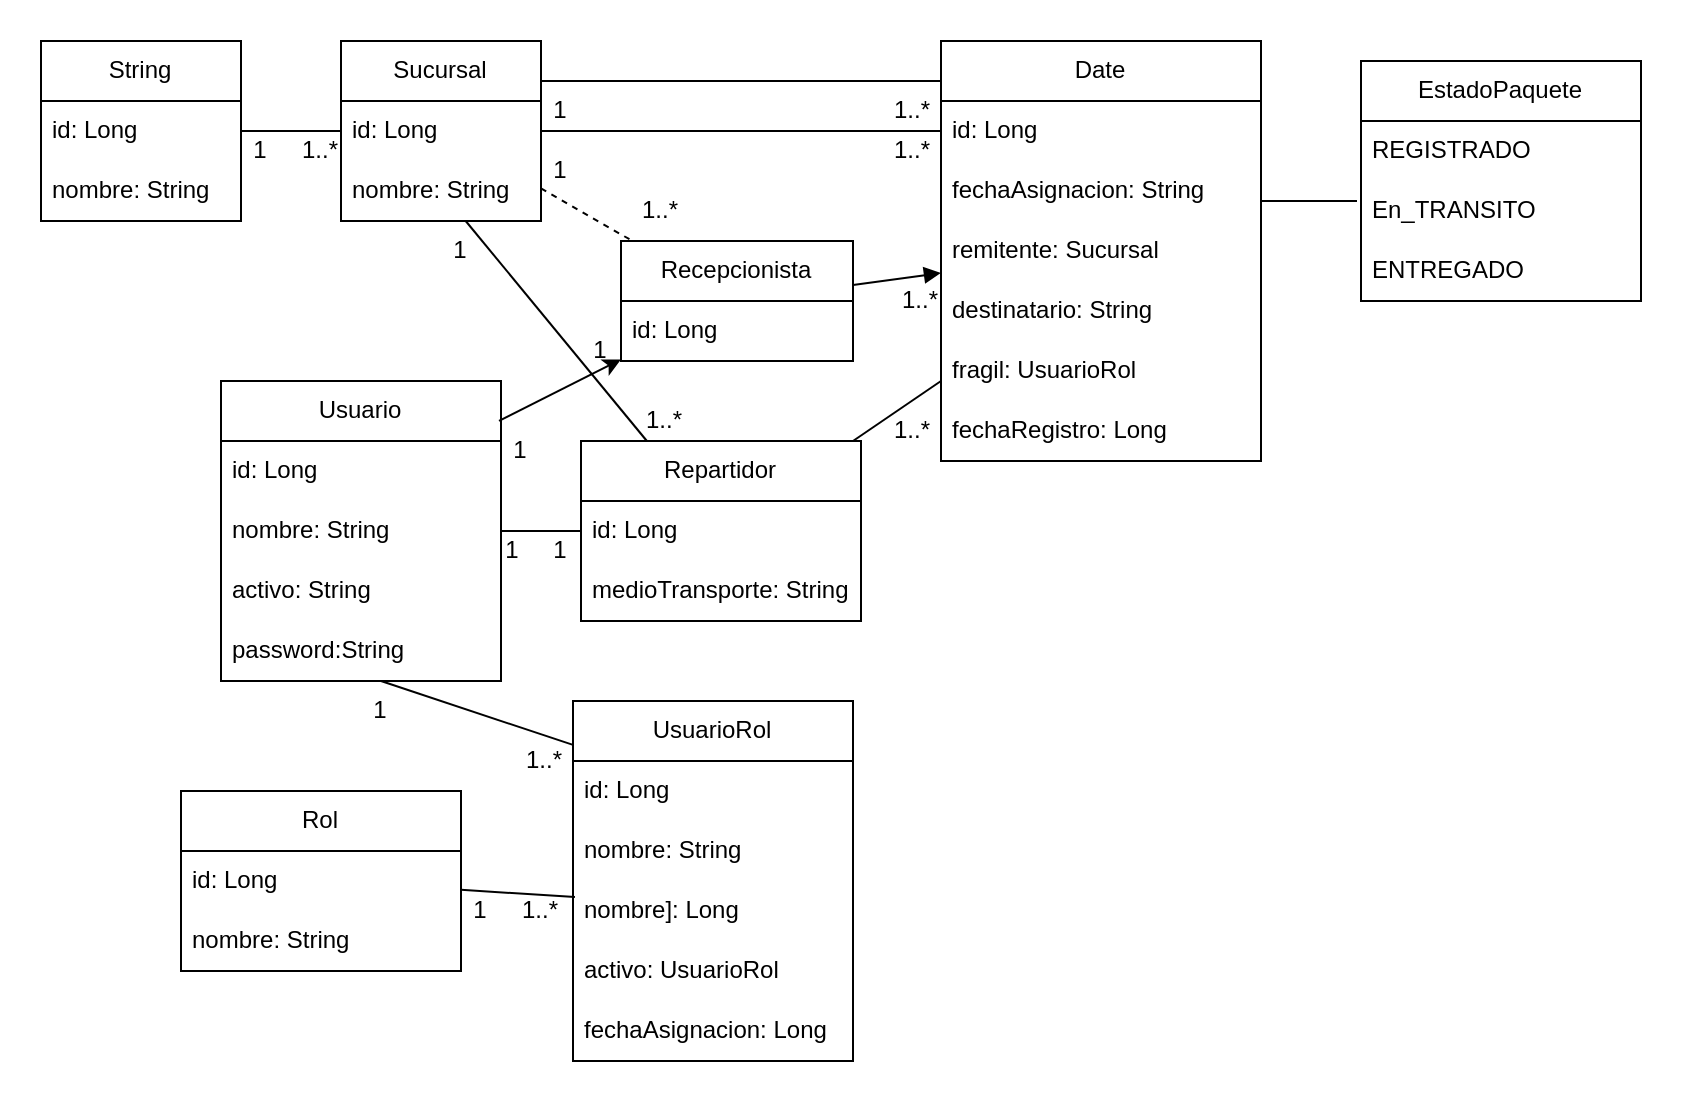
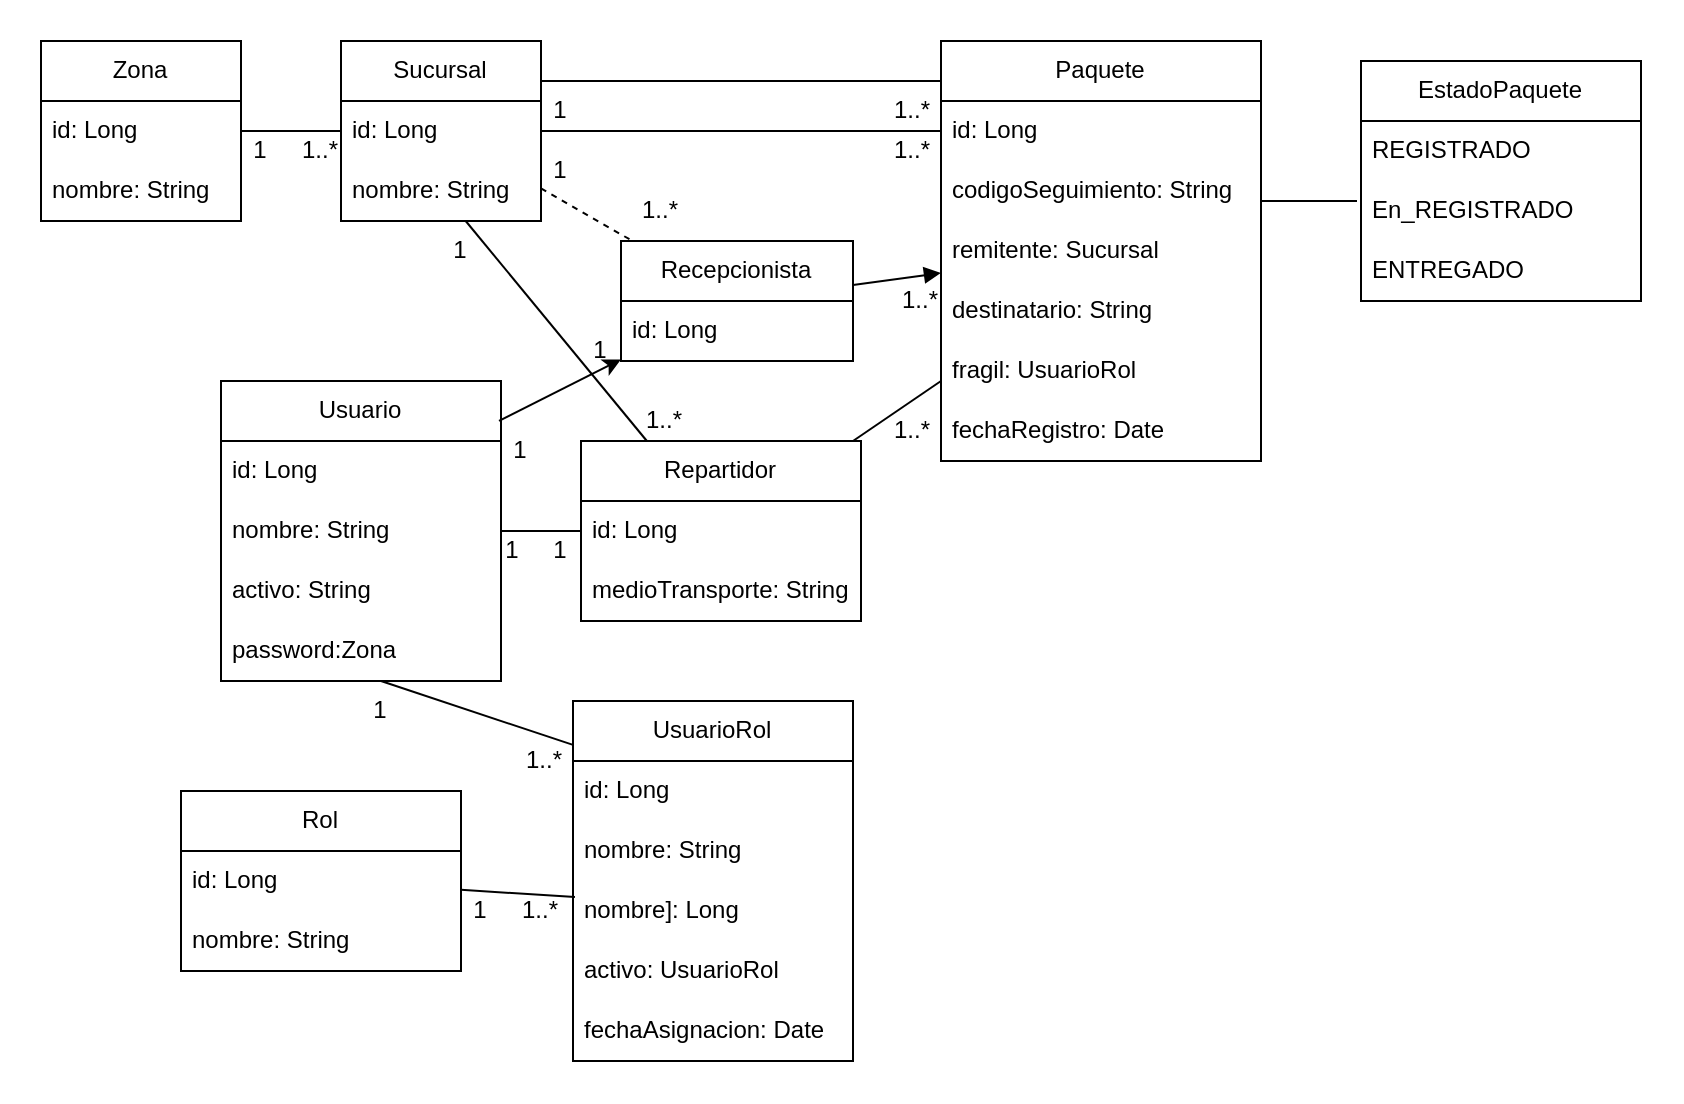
(141, 71) -> (141, 71)
(1101, 71) -> (1101, 71)
(1092, 191) -> (1102, 191)
(1447, 211) -> (1460, 211)
(1071, 431) -> (1071, 431)
(328, 651) -> (317, 651)
(714, 1031) -> (714, 1031)
